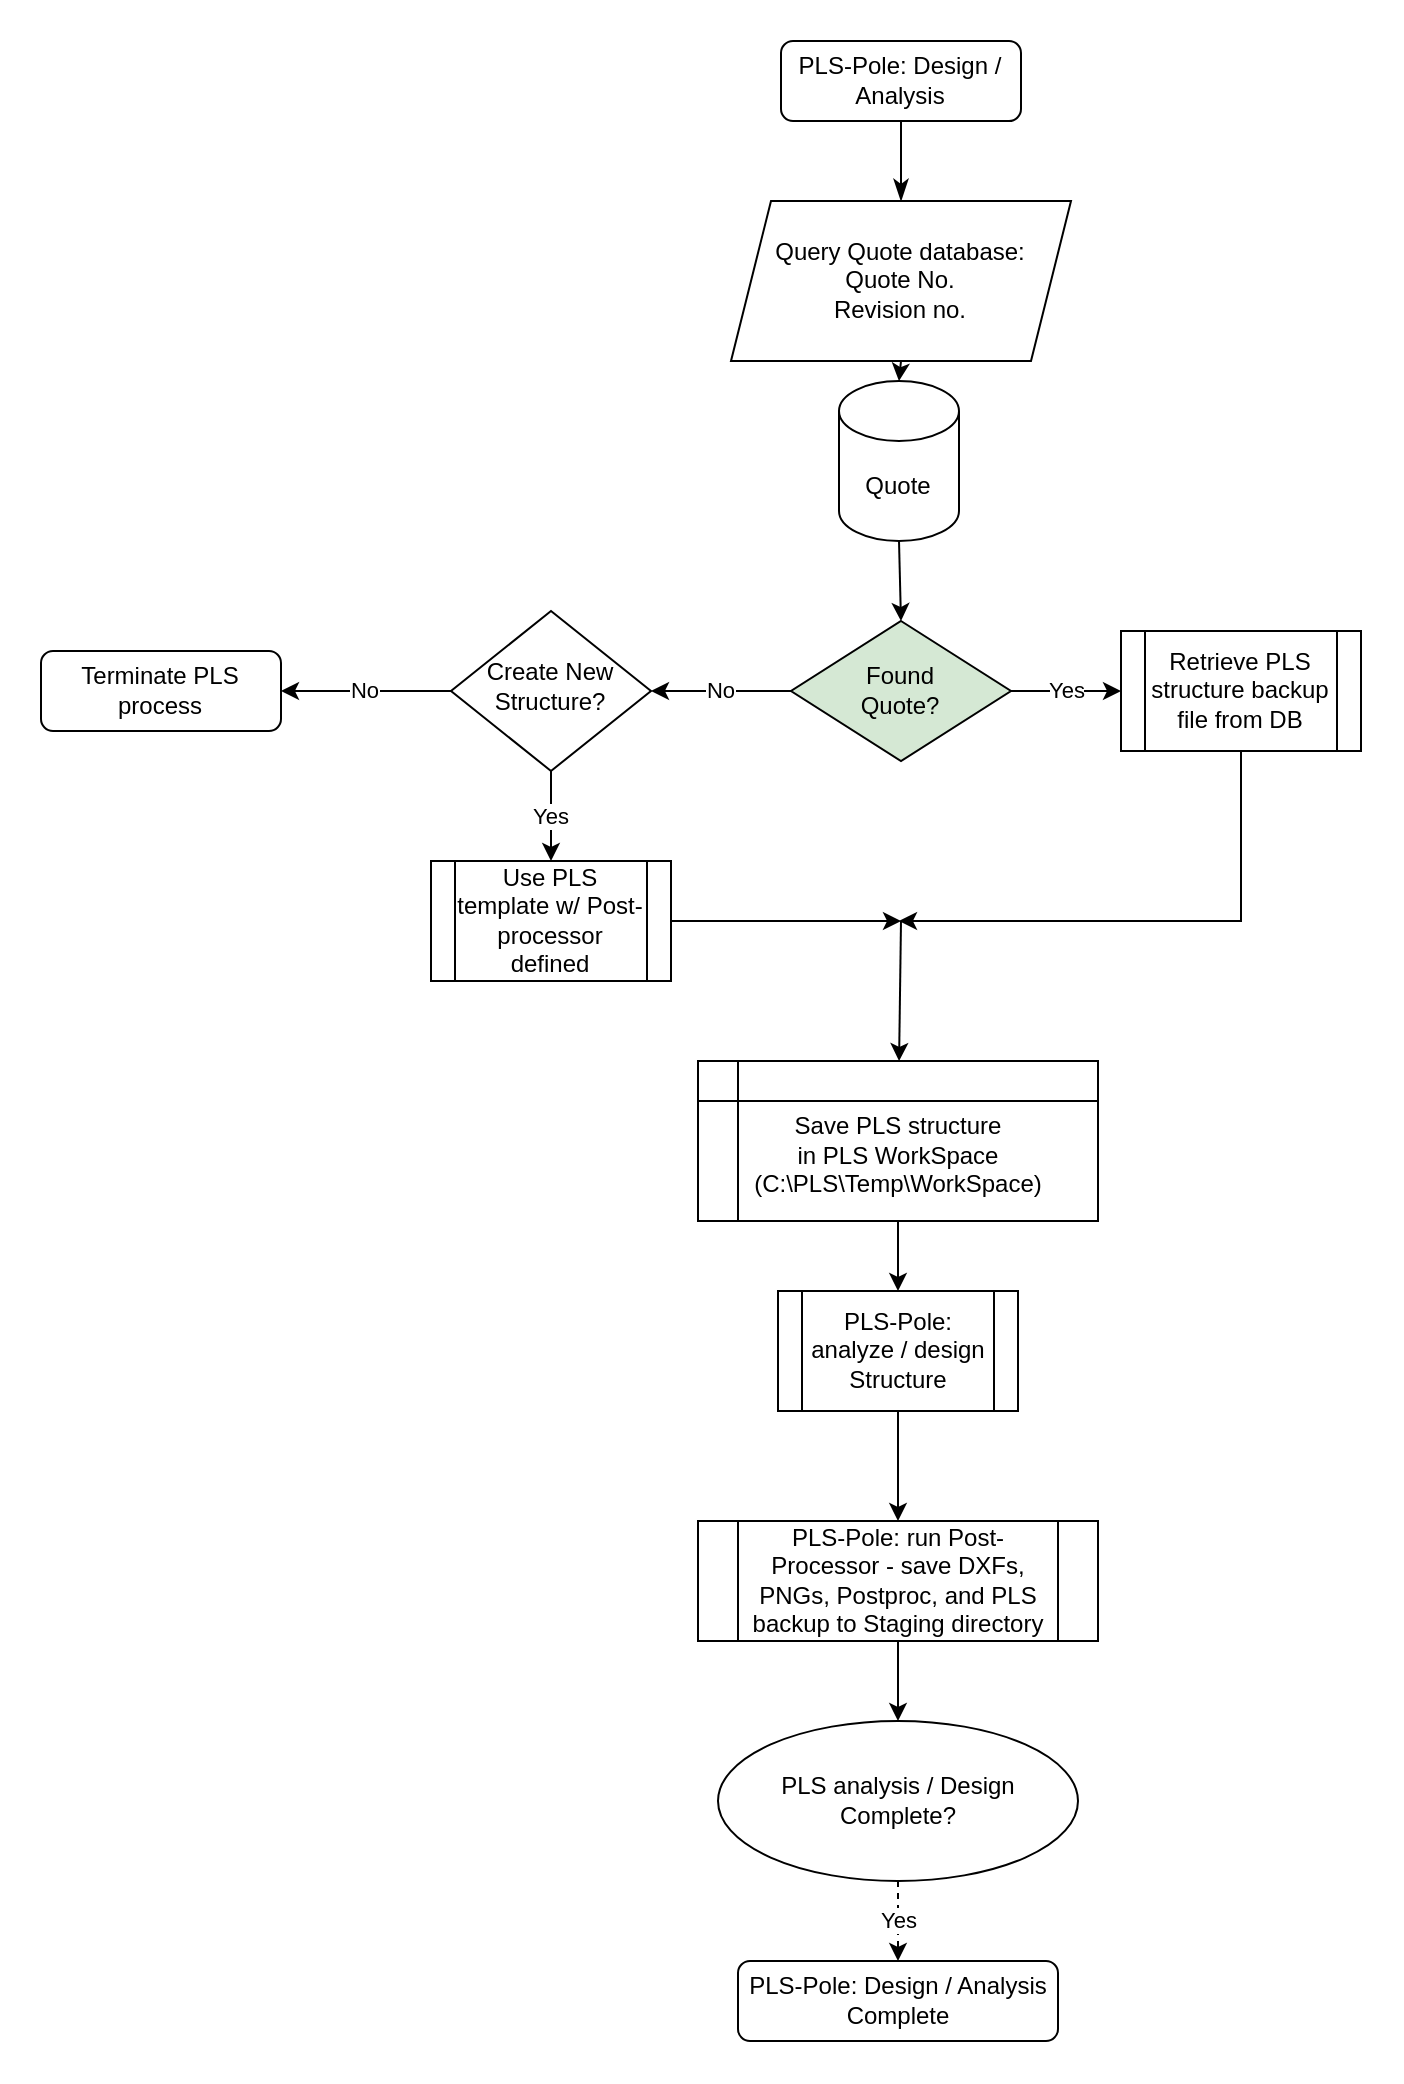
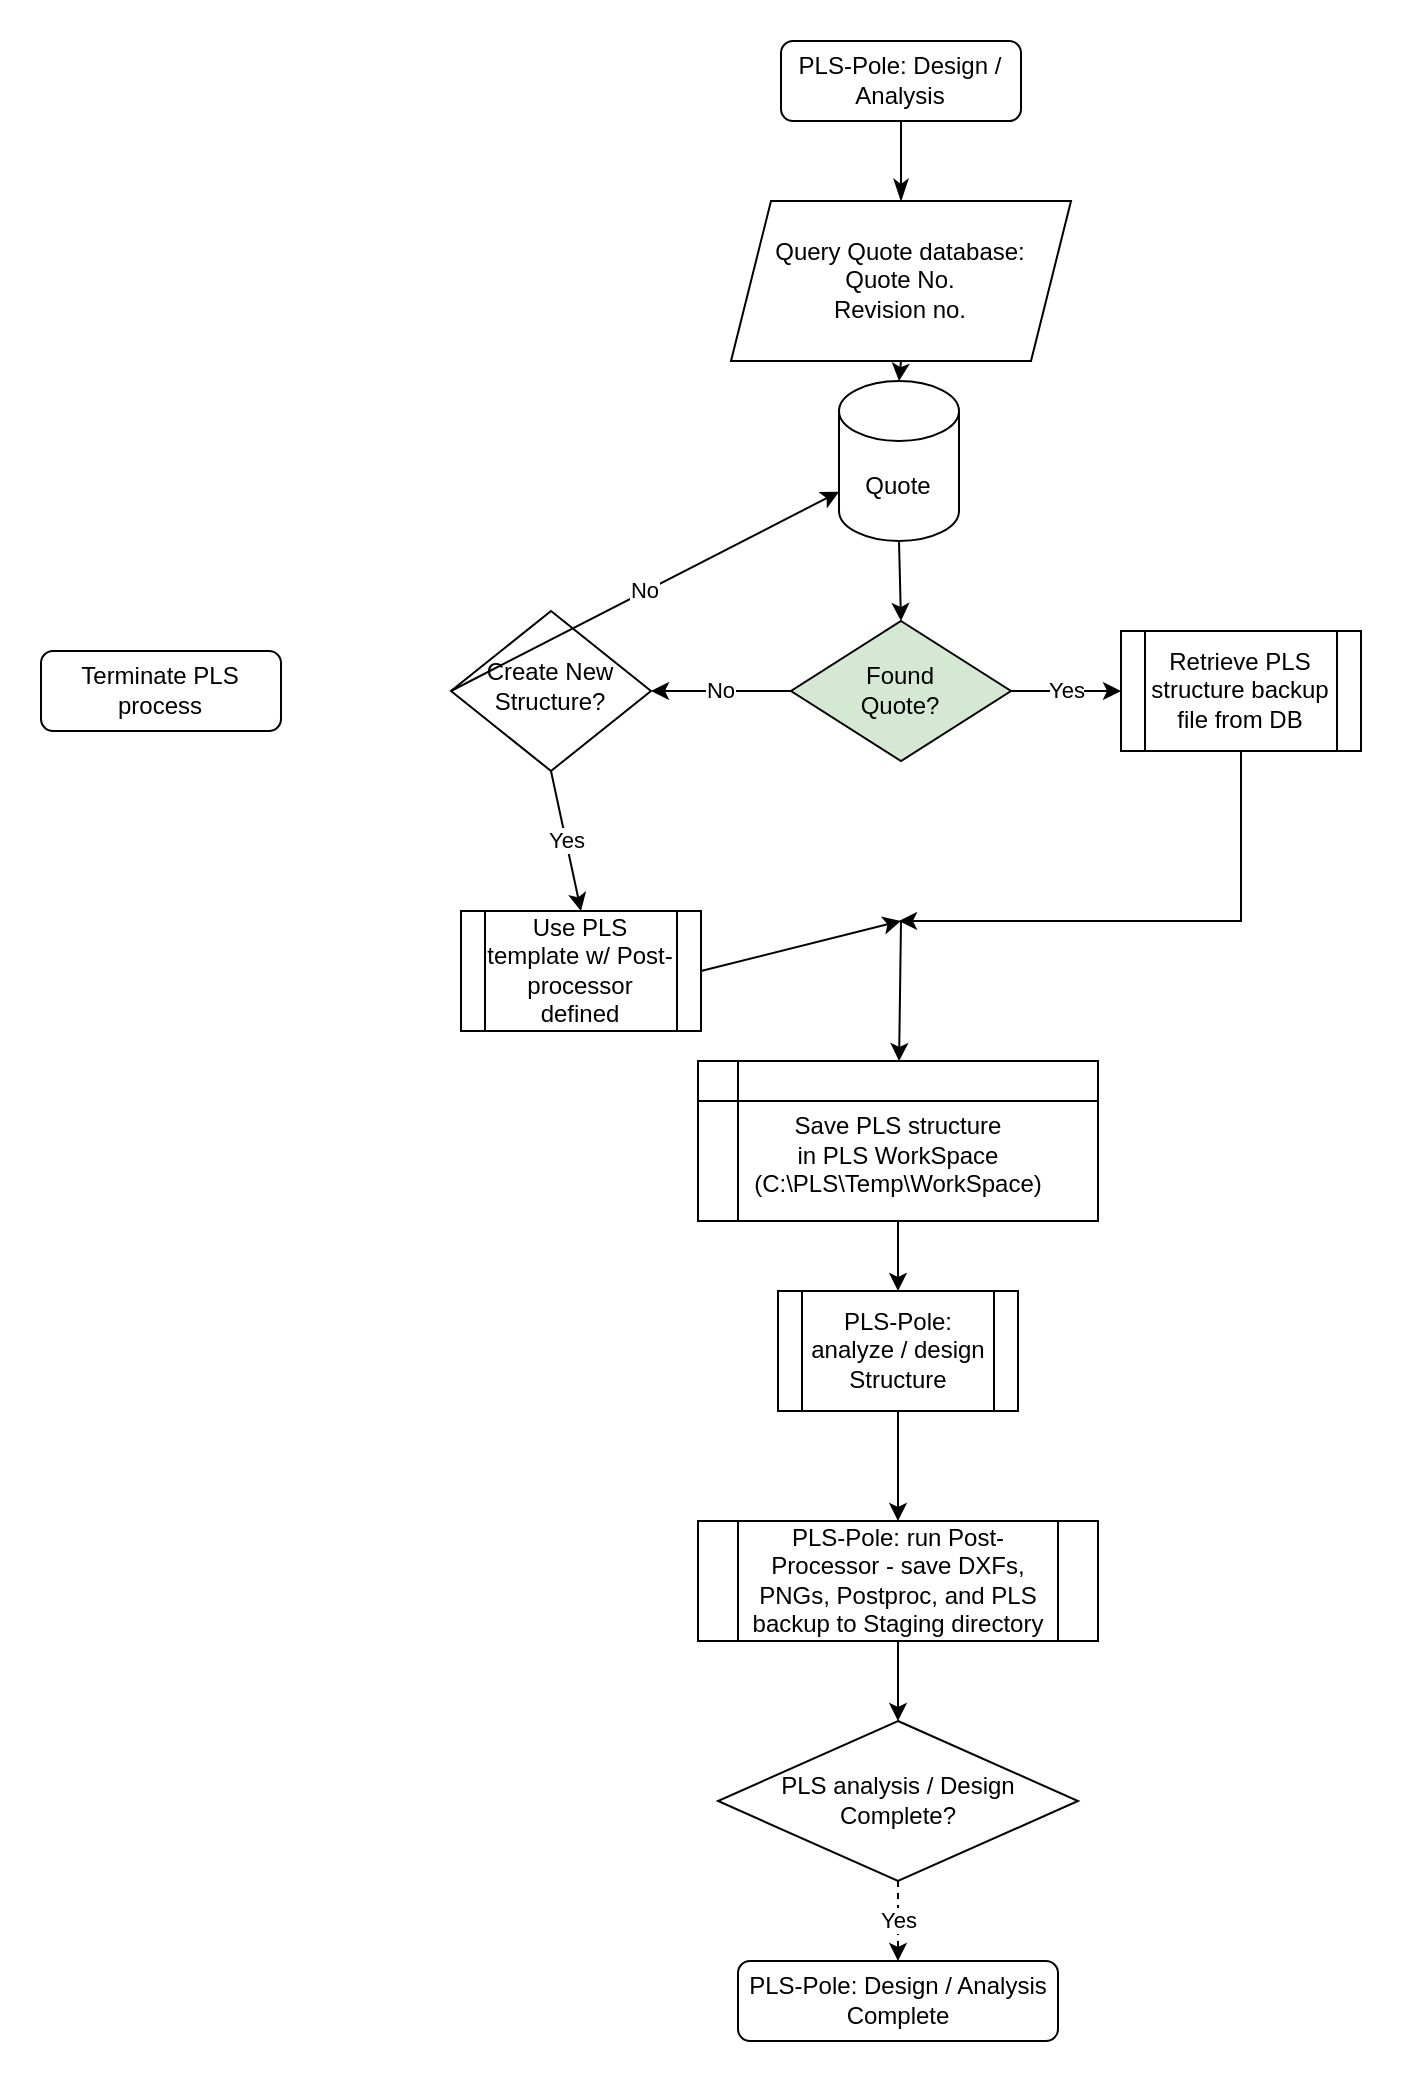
(374, 691) -> (639, 595)
(551, 921) -> (581, 971)
(898, 1801) -> (898, 1801)
